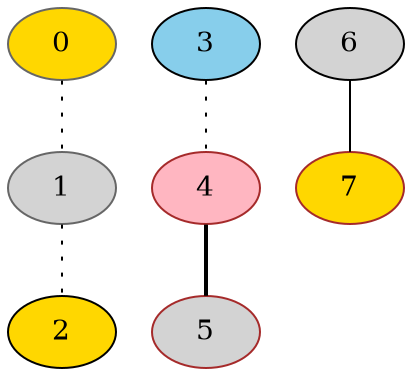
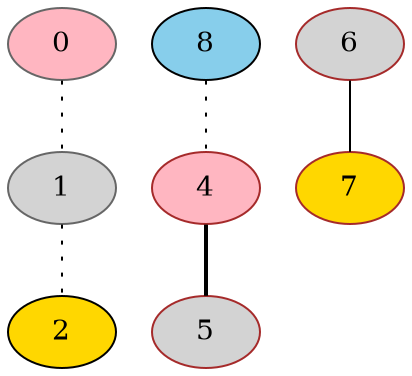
(62, 44) -> (62, 44)
(206, 44) -> (206, 44)
(350, 44) -> (350, 44)
